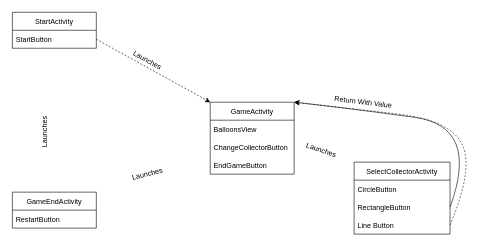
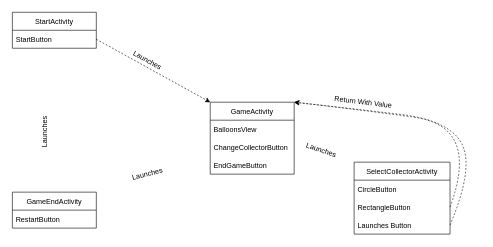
(440, 126) -> (440, 126)
(378, 226) -> (387, 226)
